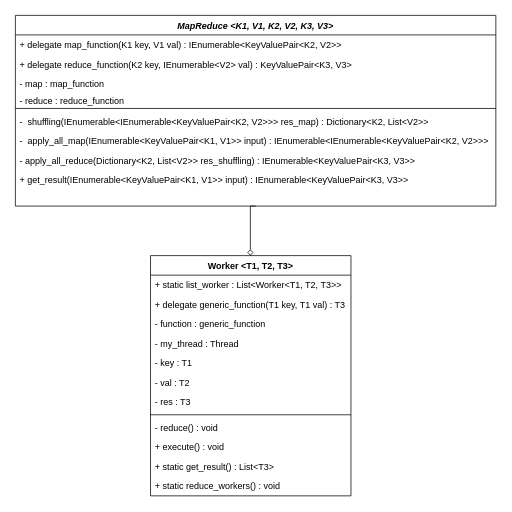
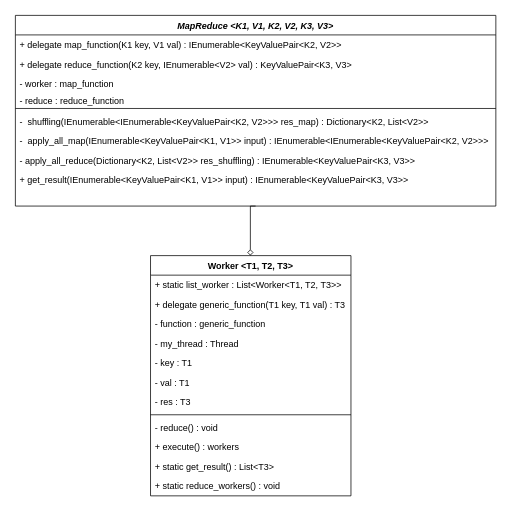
(64, 84) -> (72, 84)
(174, 383) -> (174, 383)
(194, 447) -> (203, 447)
